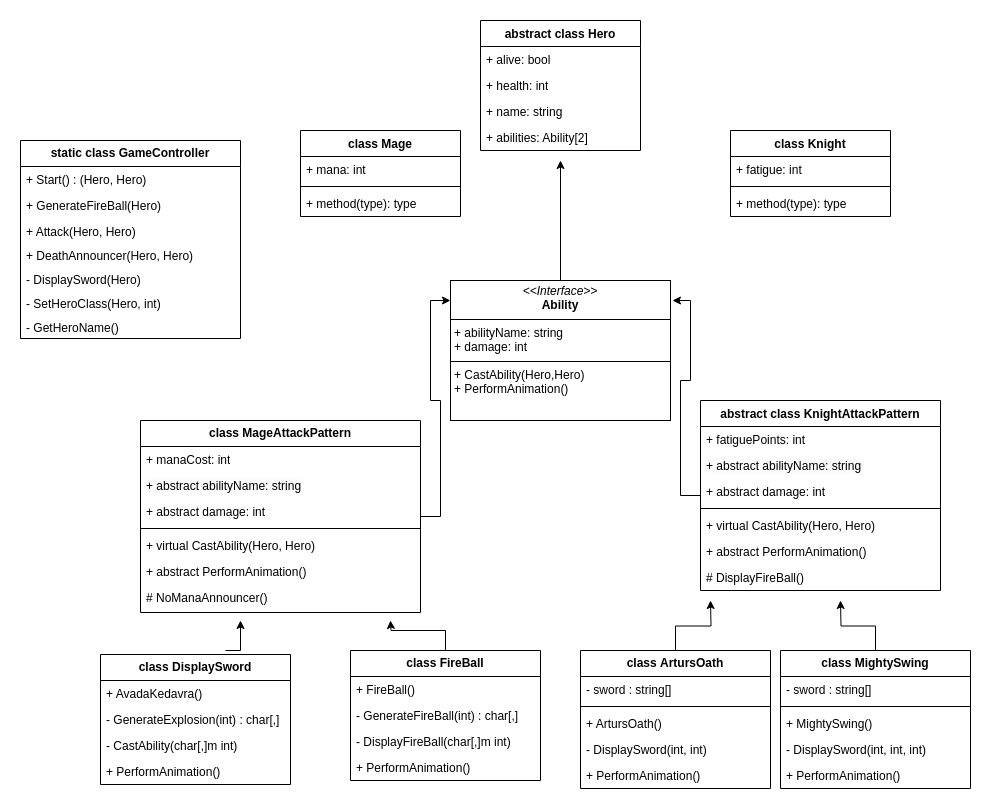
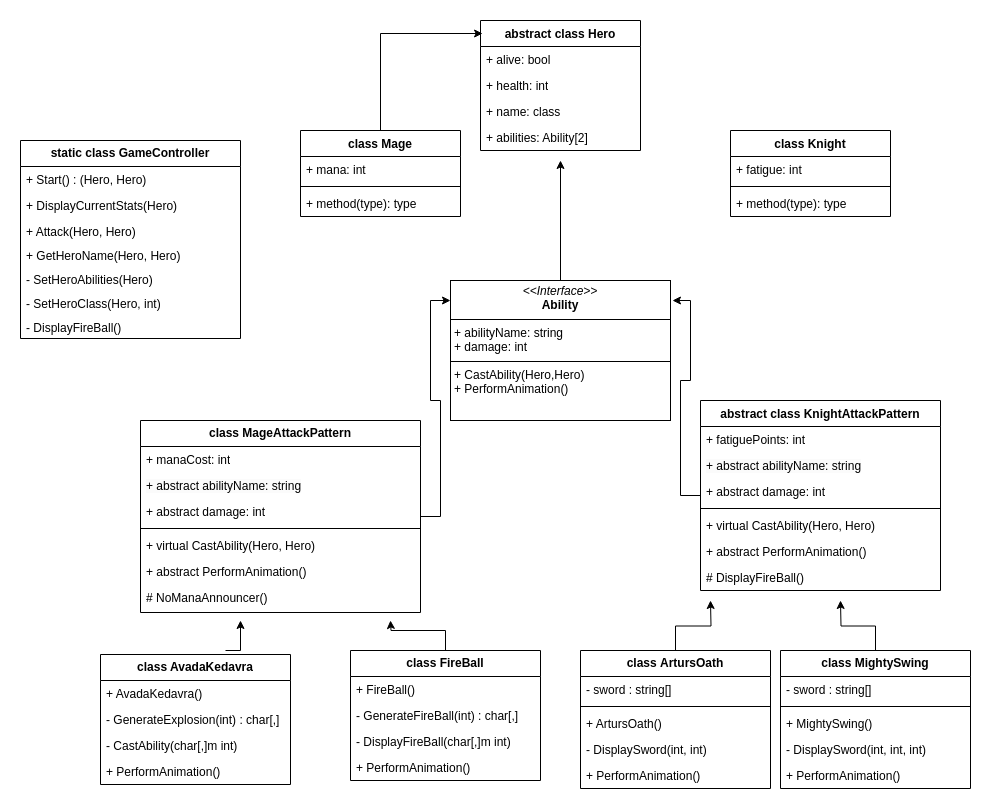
none -> (381, 35)
(527, 113) -> (524, 113)
(101, 207) -> (113, 207)
(116, 257) -> (106, 257)
(89, 281) -> (99, 281)
(75, 329) -> (81, 329)
(196, 668) -> (196, 668)
